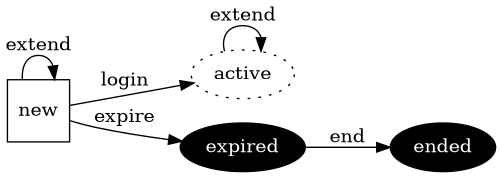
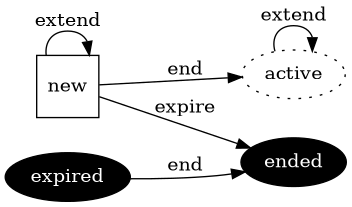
(125, 80) -> (186, 70)
(119, 132) -> (168, 120)
